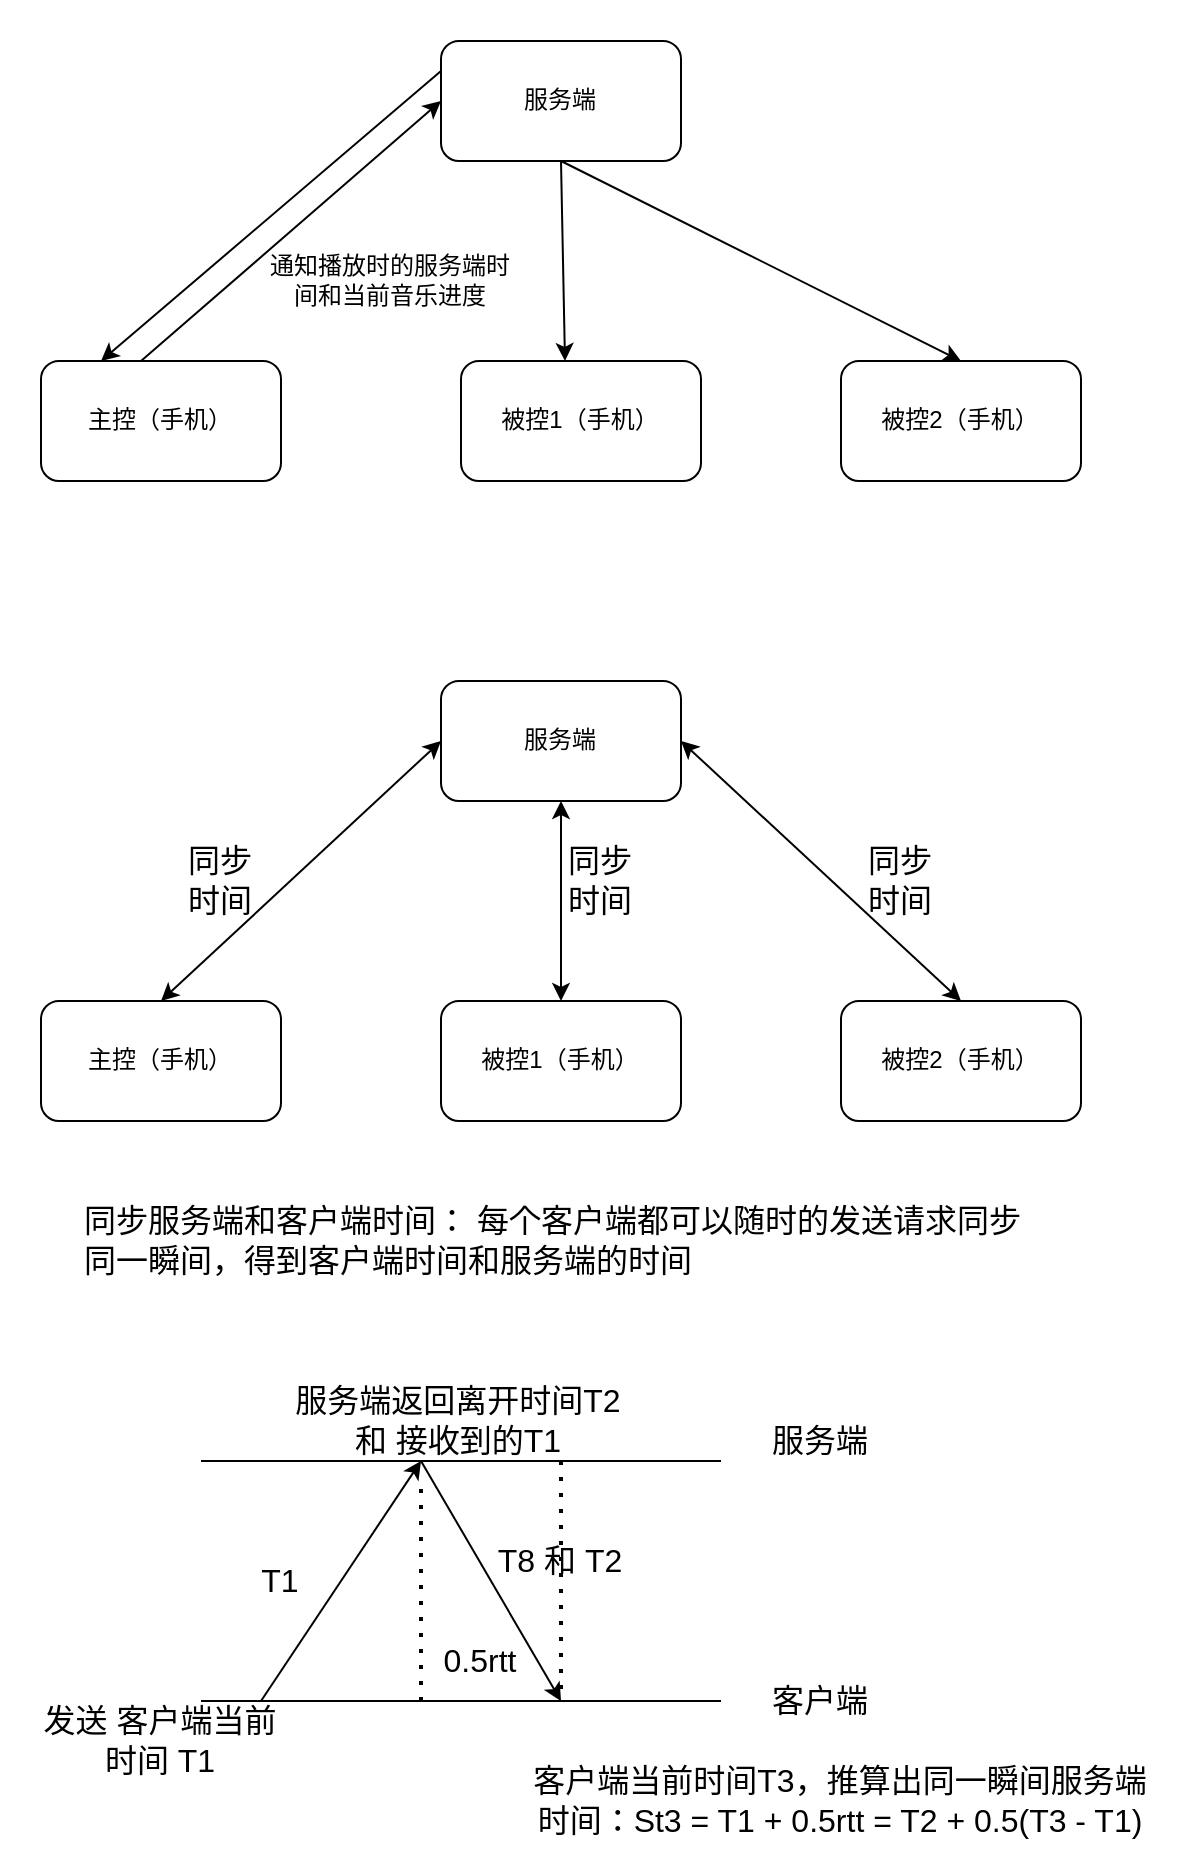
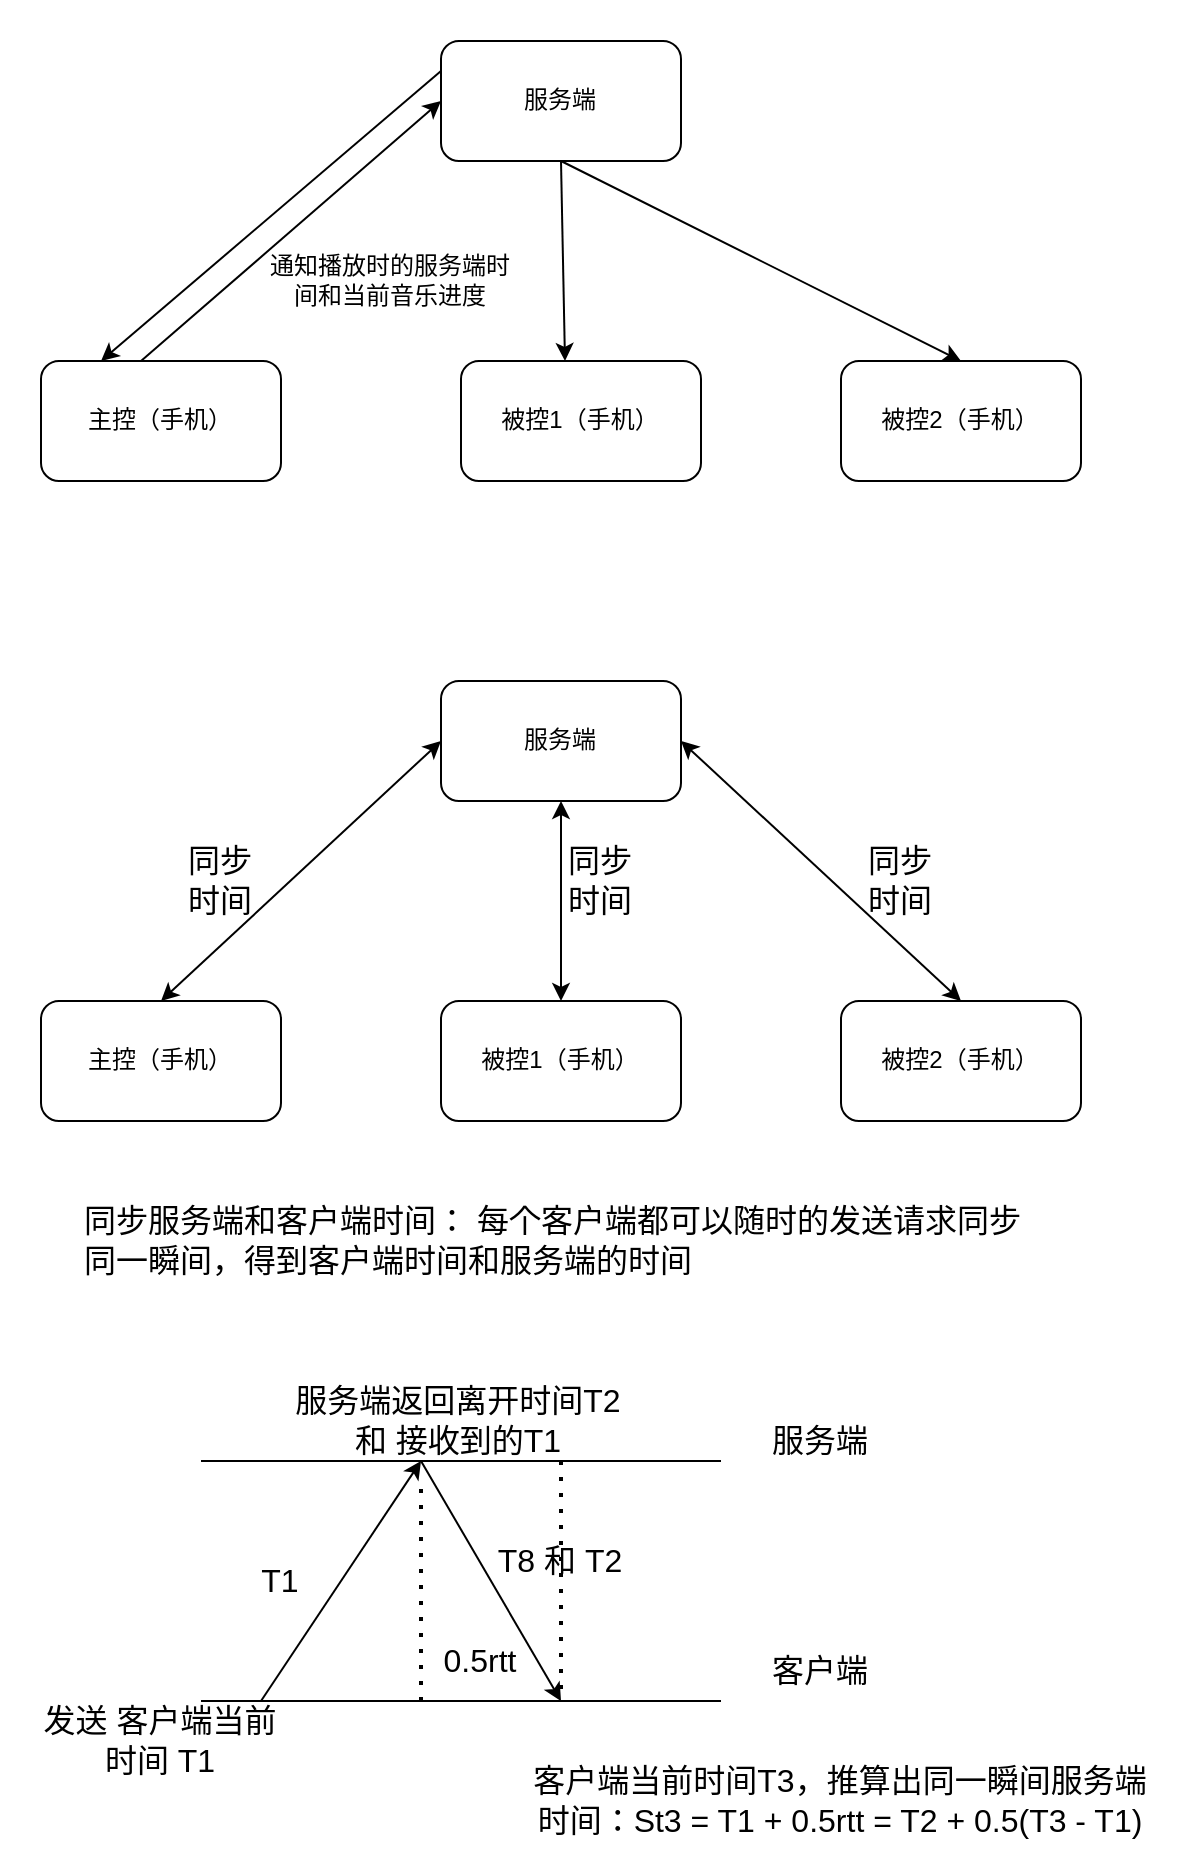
(821, 1701) -> (821, 1671)
